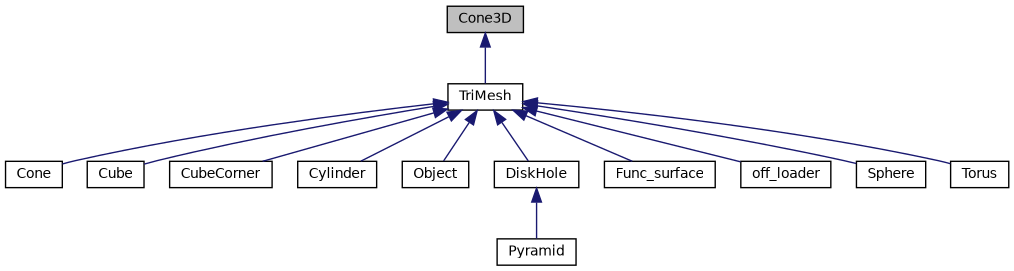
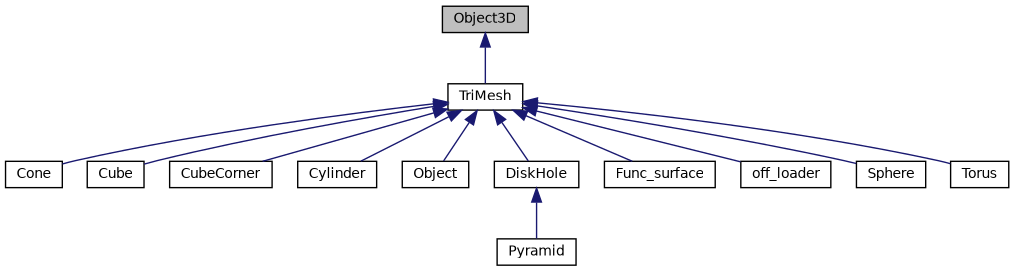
(485, 19) -> (485, 19)
